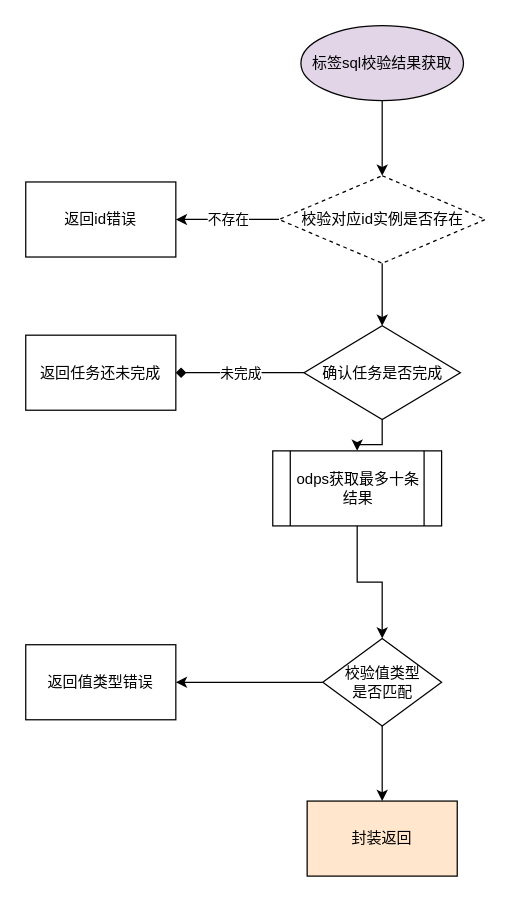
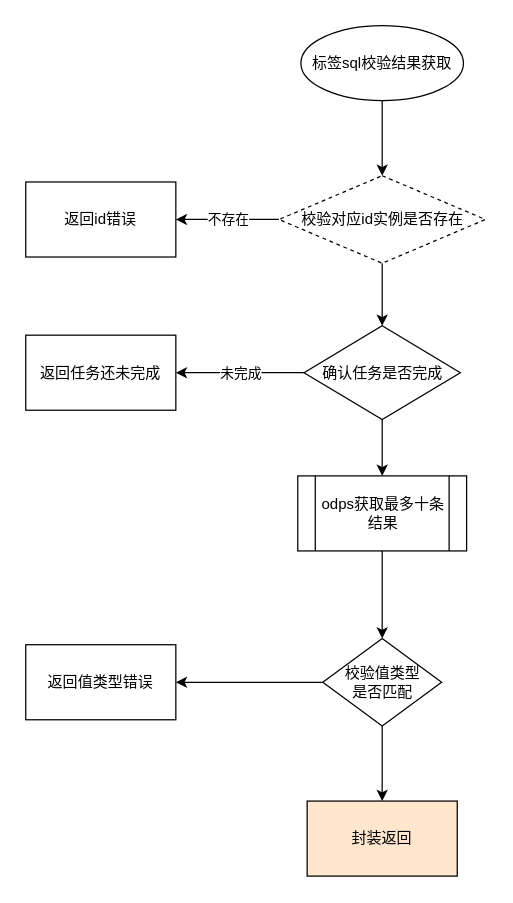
(382, 63) -> (382, 63)
(186, 373) -> (186, 373)
(357, 488) -> (382, 513)
